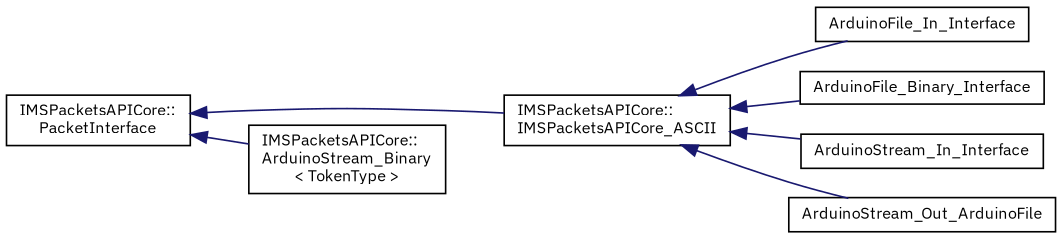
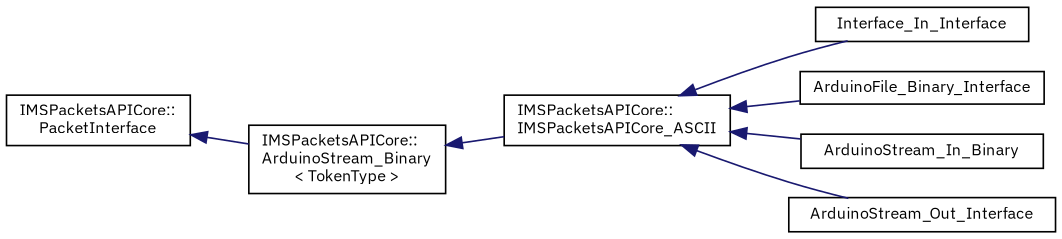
(922, 24) -> (922, 24)
(355, 109) -> (483, 140)
(922, 151) -> (922, 151)
(922, 215) -> (922, 215)
